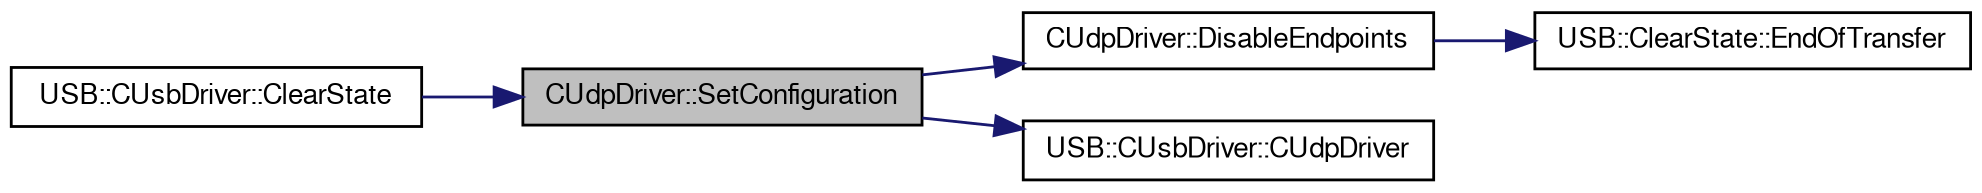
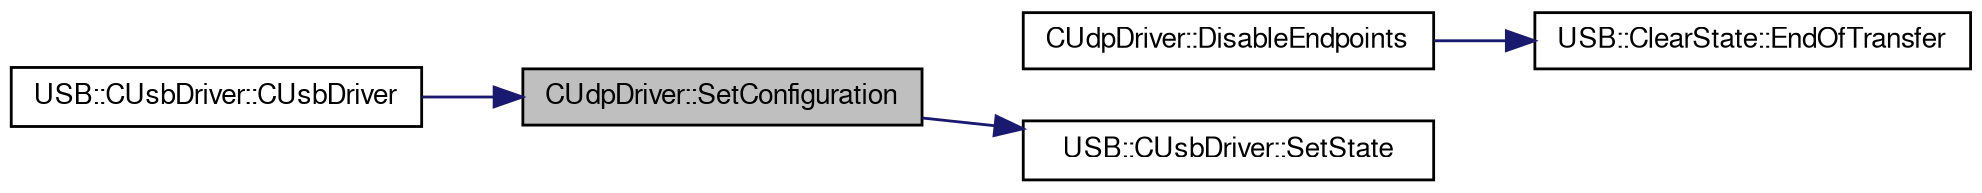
(959, 71) -> none
(216, 97) -> (216, 97)
(1228, 150) -> (1228, 150)
